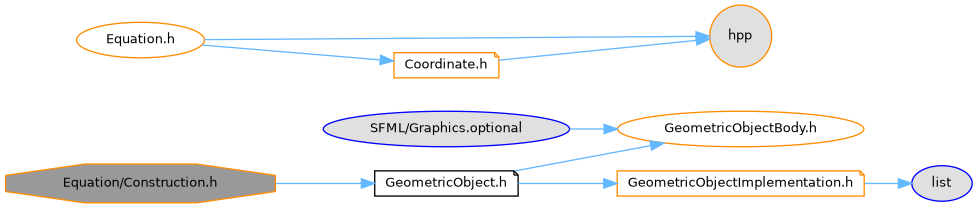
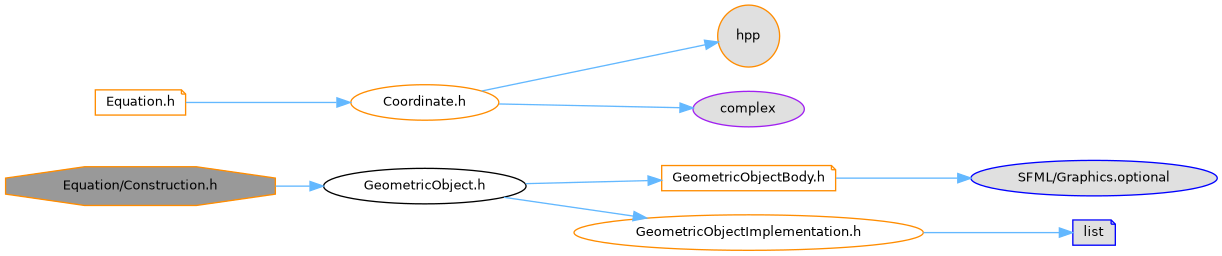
(450, 38) -> none
(140, 40) -> (140, 102)
(446, 65) -> (425, 102)
none -> (749, 109)
(587, 129) -> (897, 178)
(741, 129) -> (749, 178)
(446, 183) -> (425, 186)
(741, 183) -> (749, 233)
(942, 183) -> (1094, 233)
